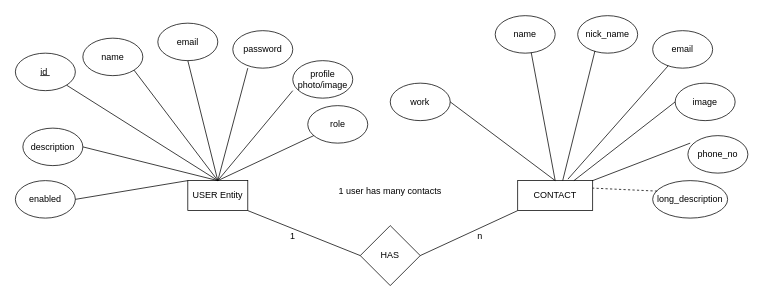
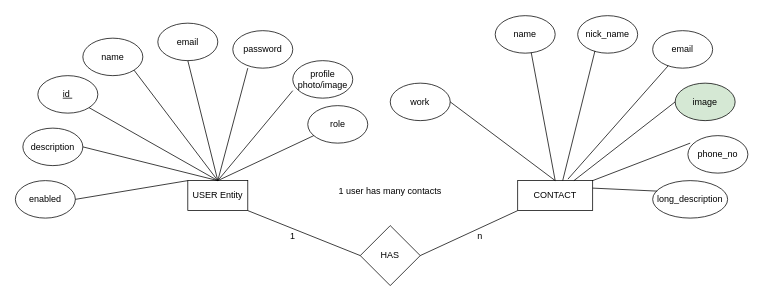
(45, 72) -> (68, 94)
(705, 102) -> (705, 102)
(624, 189) -> (624, 189)
